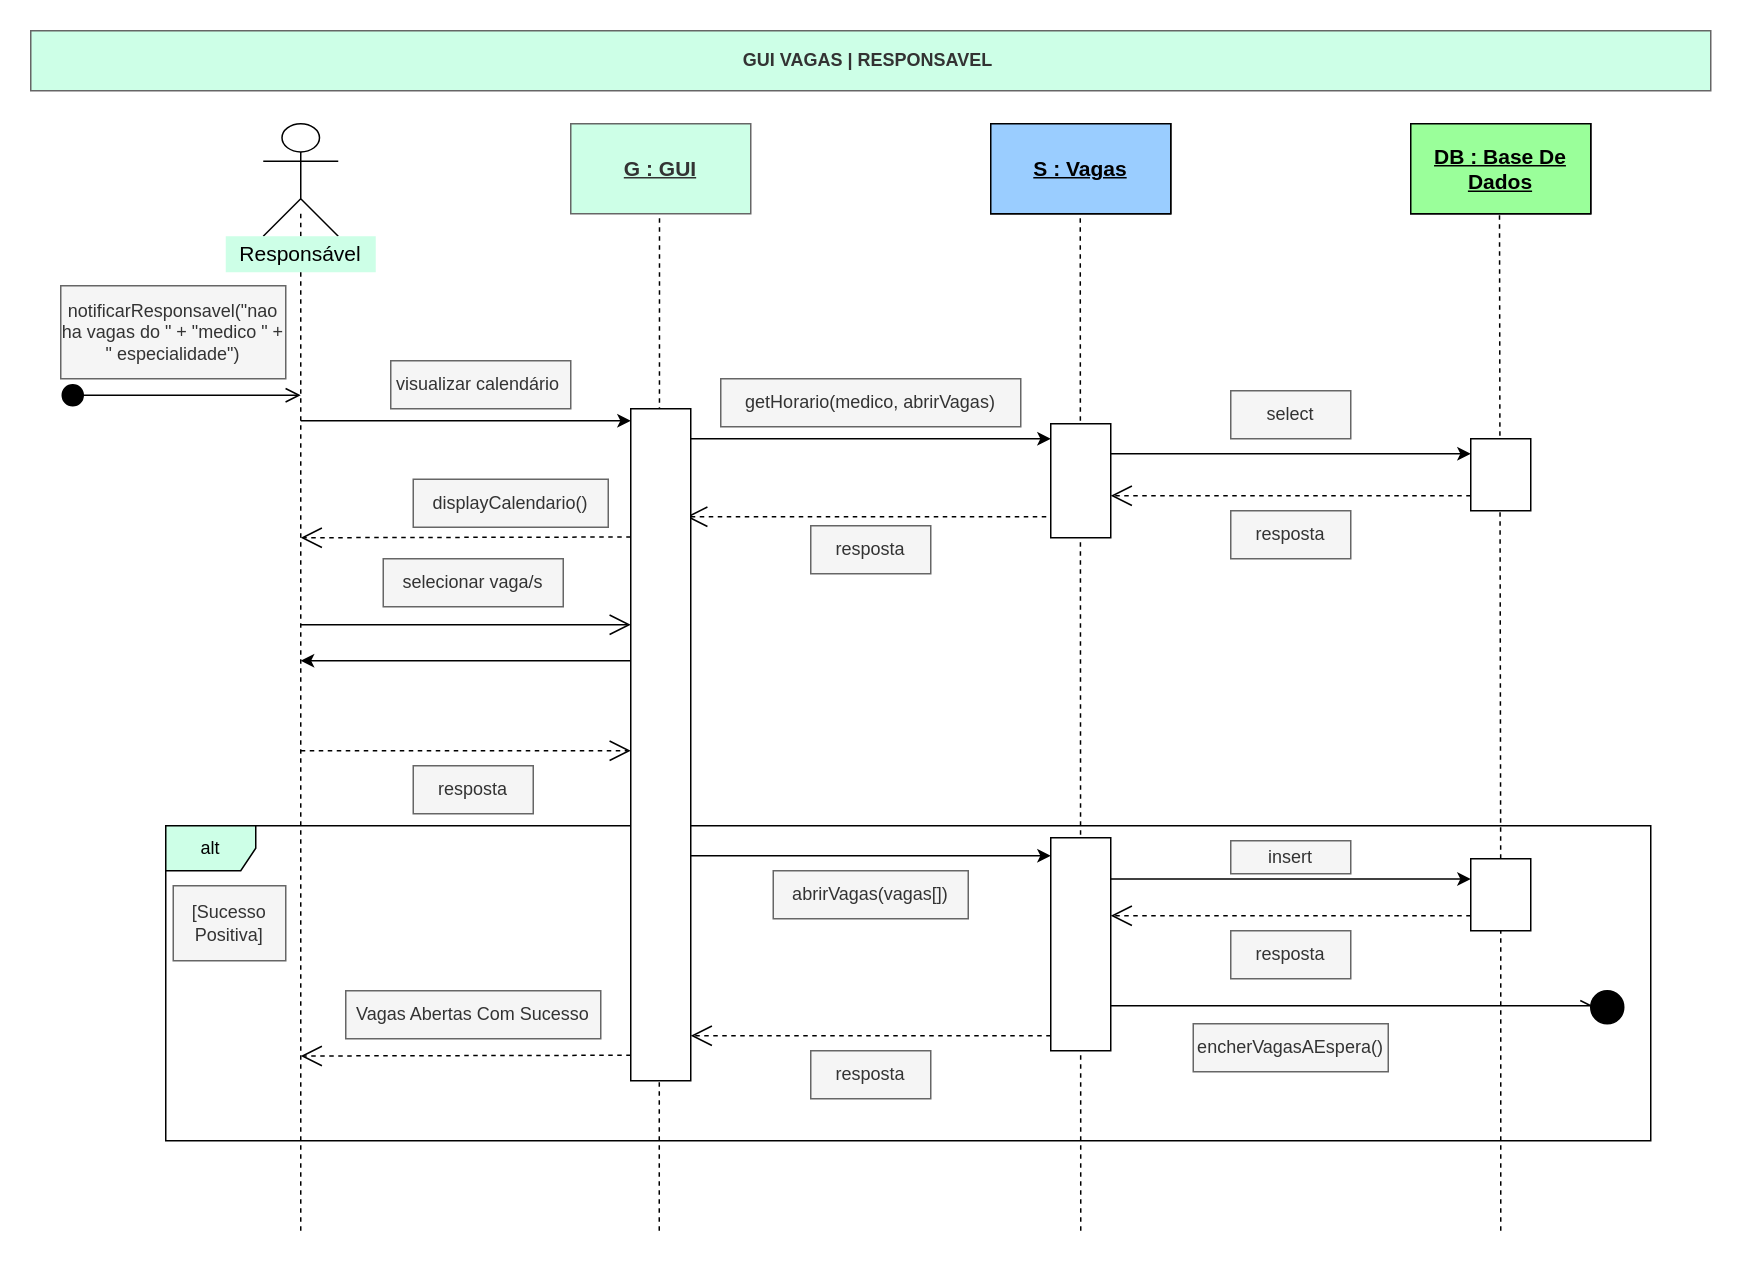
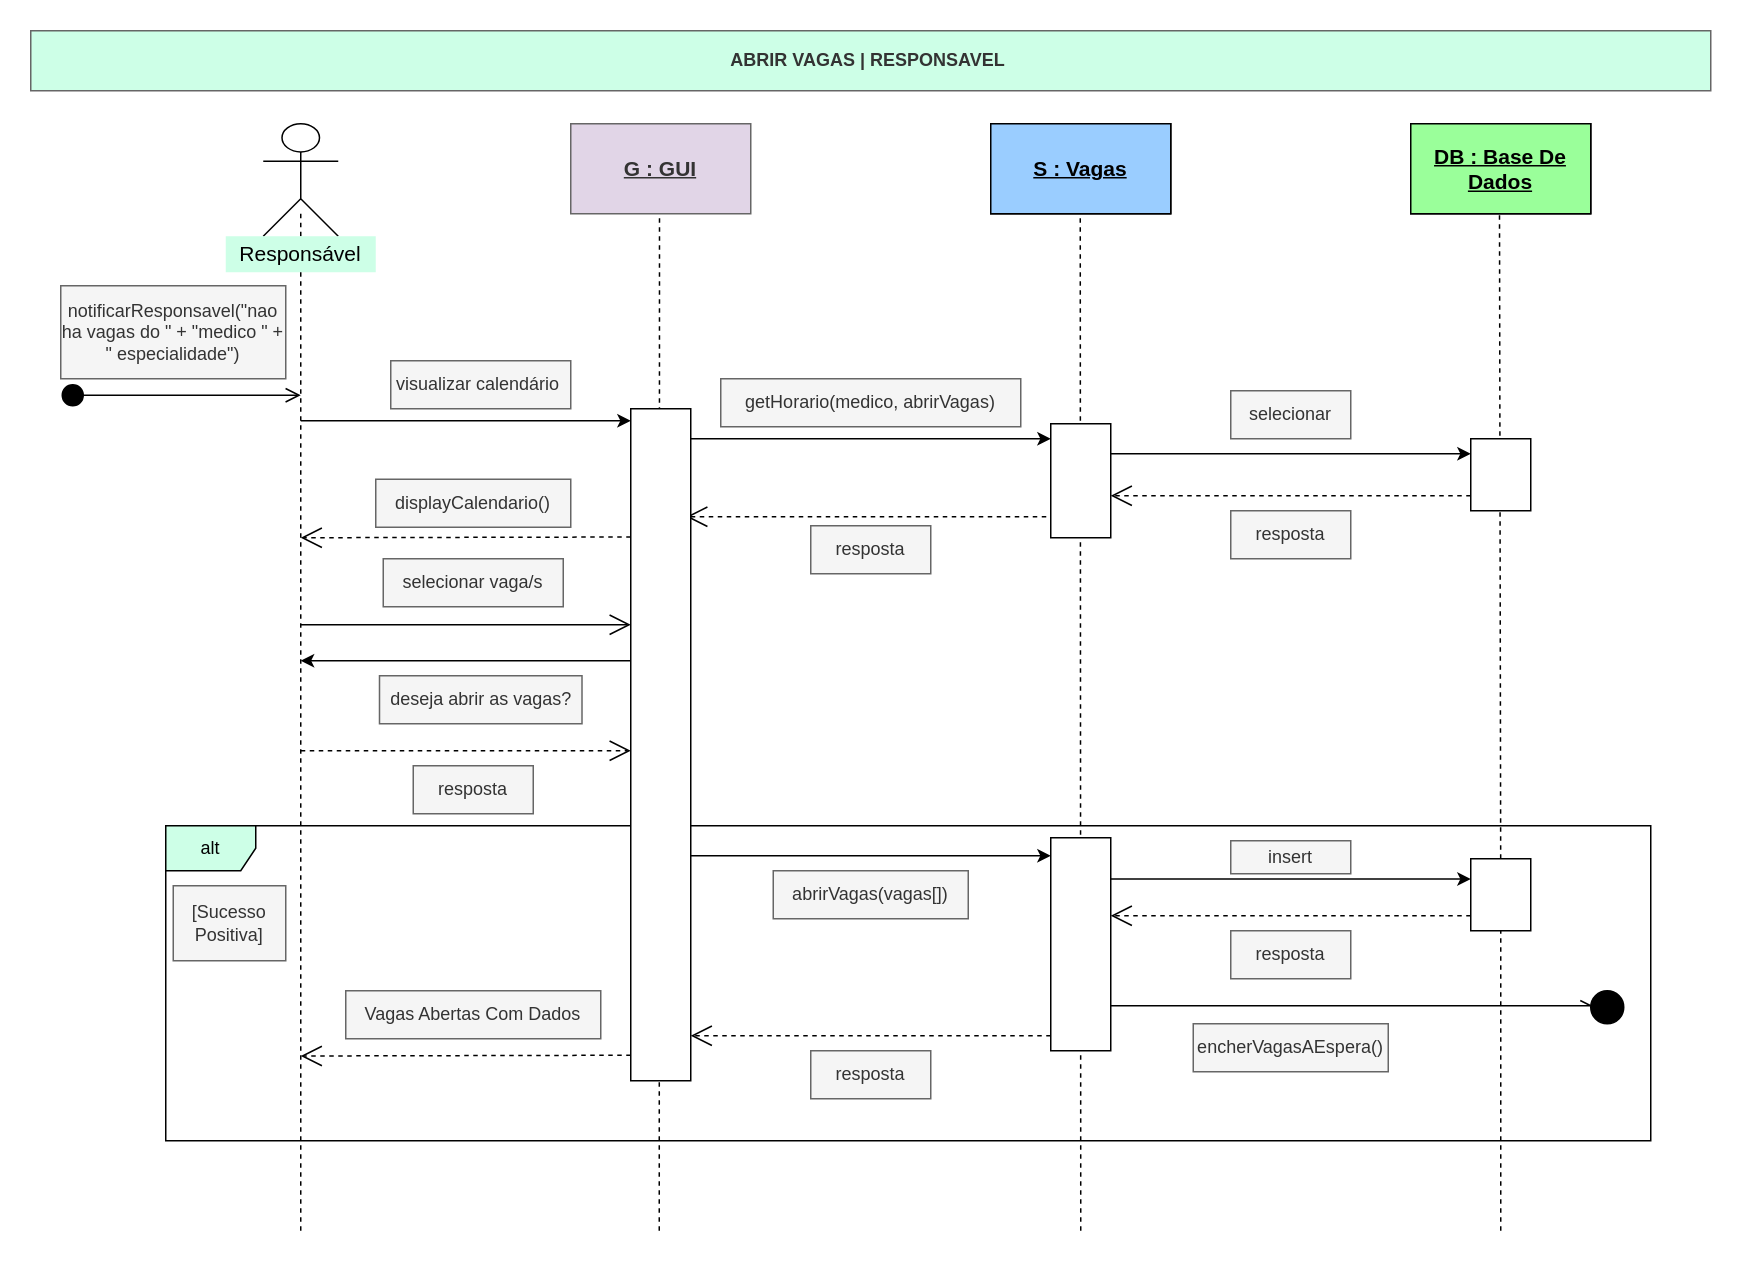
(871, 61) -> (871, 61)
(661, 169) -> (661, 169)
(1291, 415) -> (1291, 415)
(511, 503) -> (473, 503)
none -> (481, 700)
(473, 1015) -> (473, 1015)
